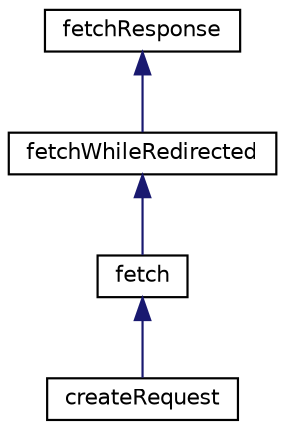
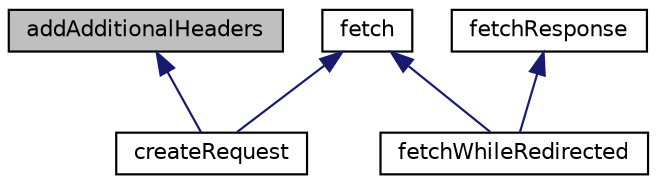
none -> (146, 31)
(143, 226) -> (449, 99)
